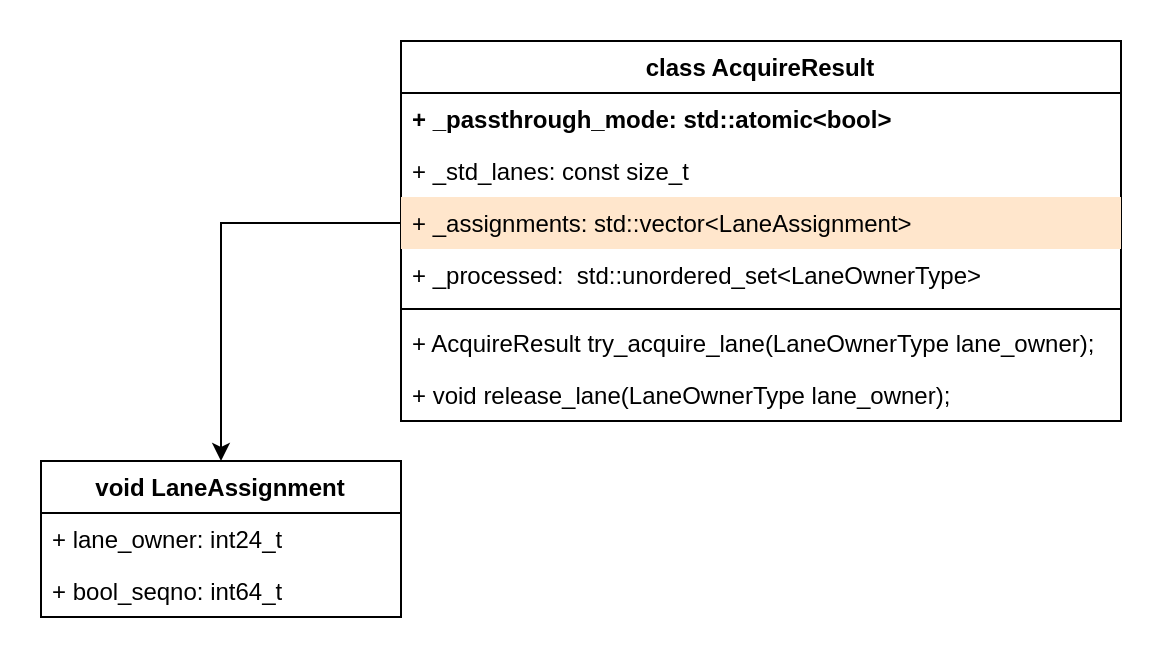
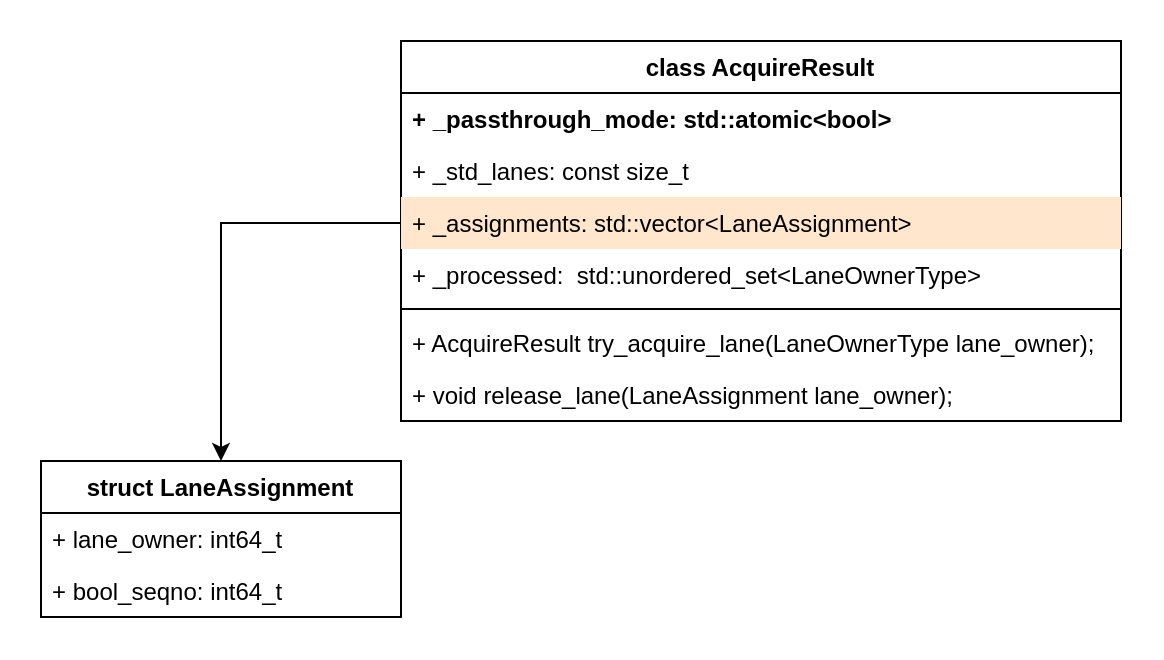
(696, 396) -> (700, 396)
(220, 488) -> (220, 488)
(178, 540) -> (178, 540)
